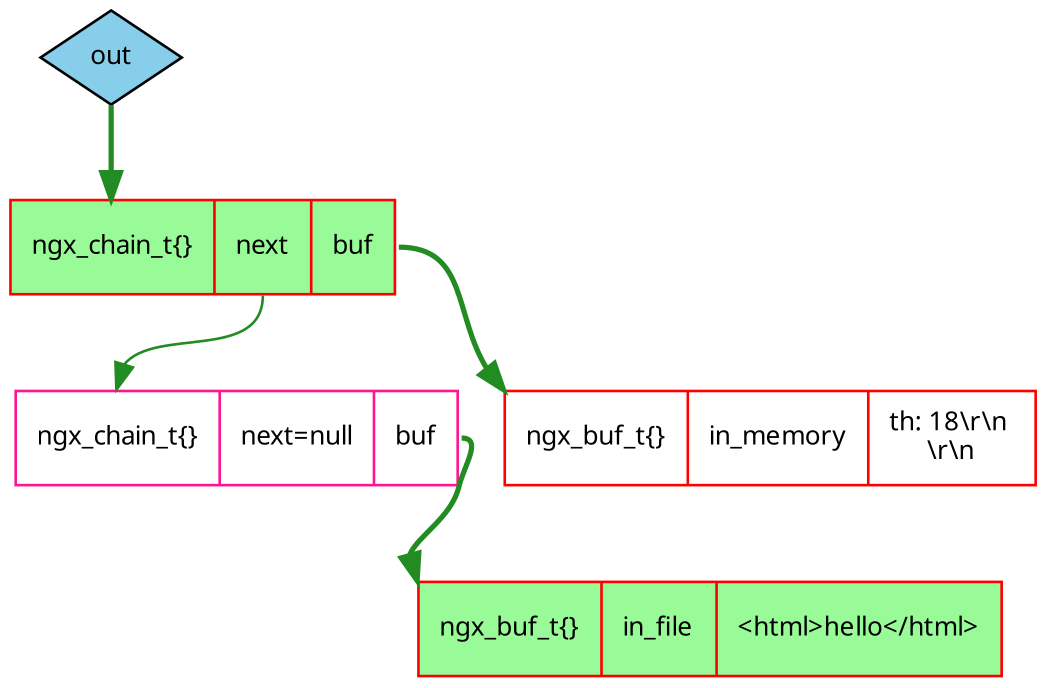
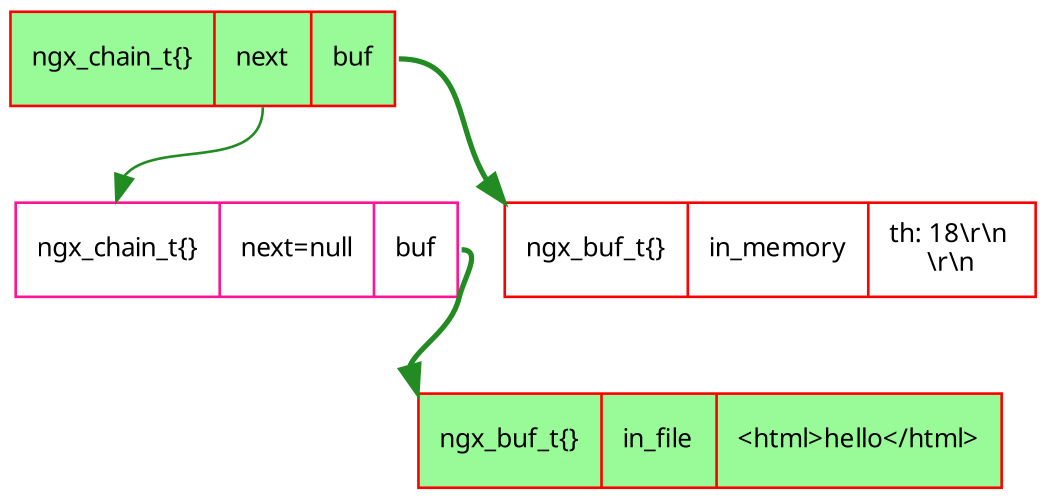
(111, 58) -> none
